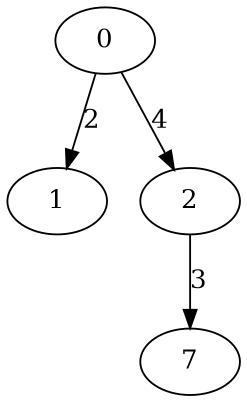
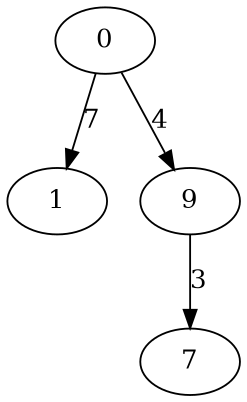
(92, 121) -> (92, 121)
(190, 201) -> (190, 201)
